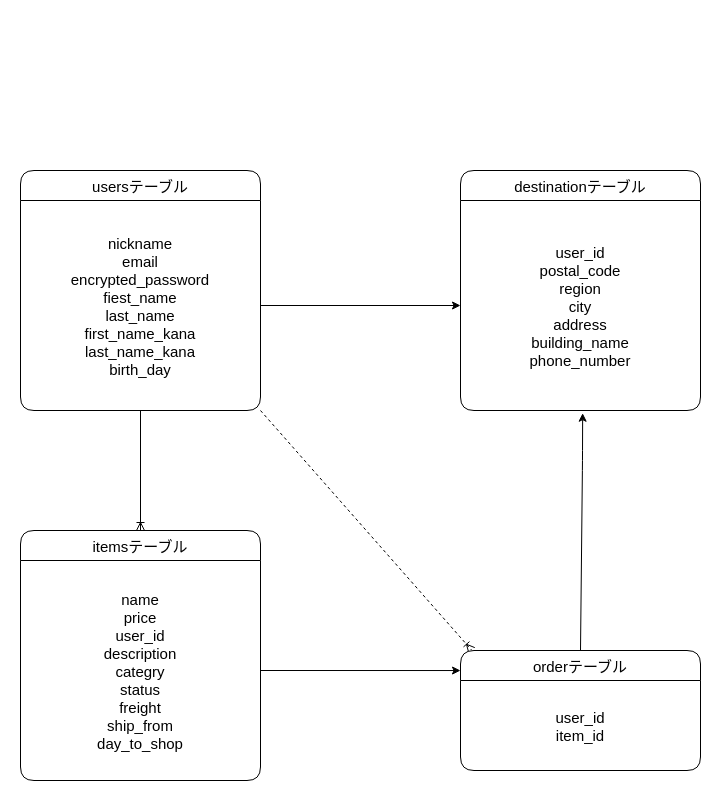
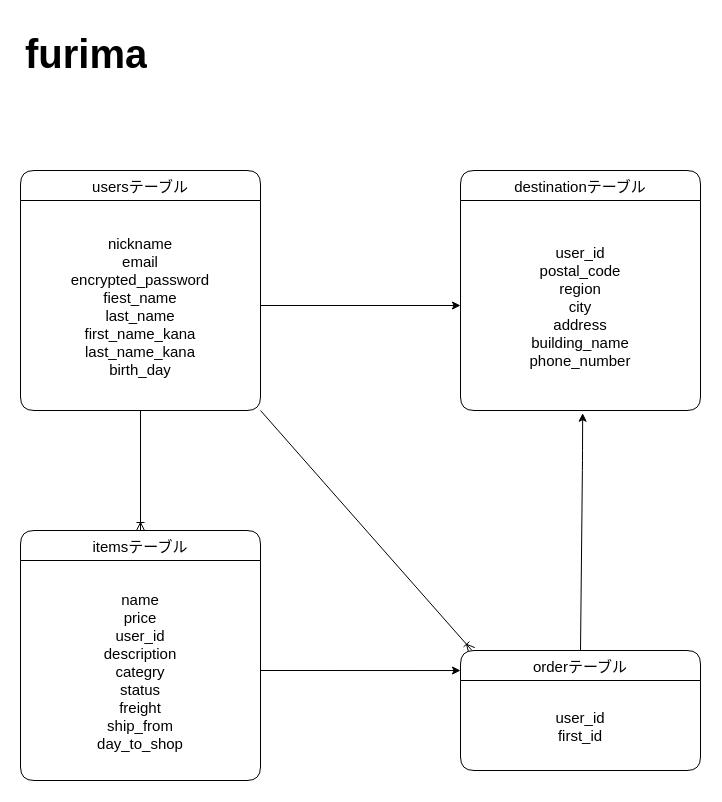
none -> (116, 46)
(366, 531) -> (366, 531)
(580, 718) -> (580, 718)
